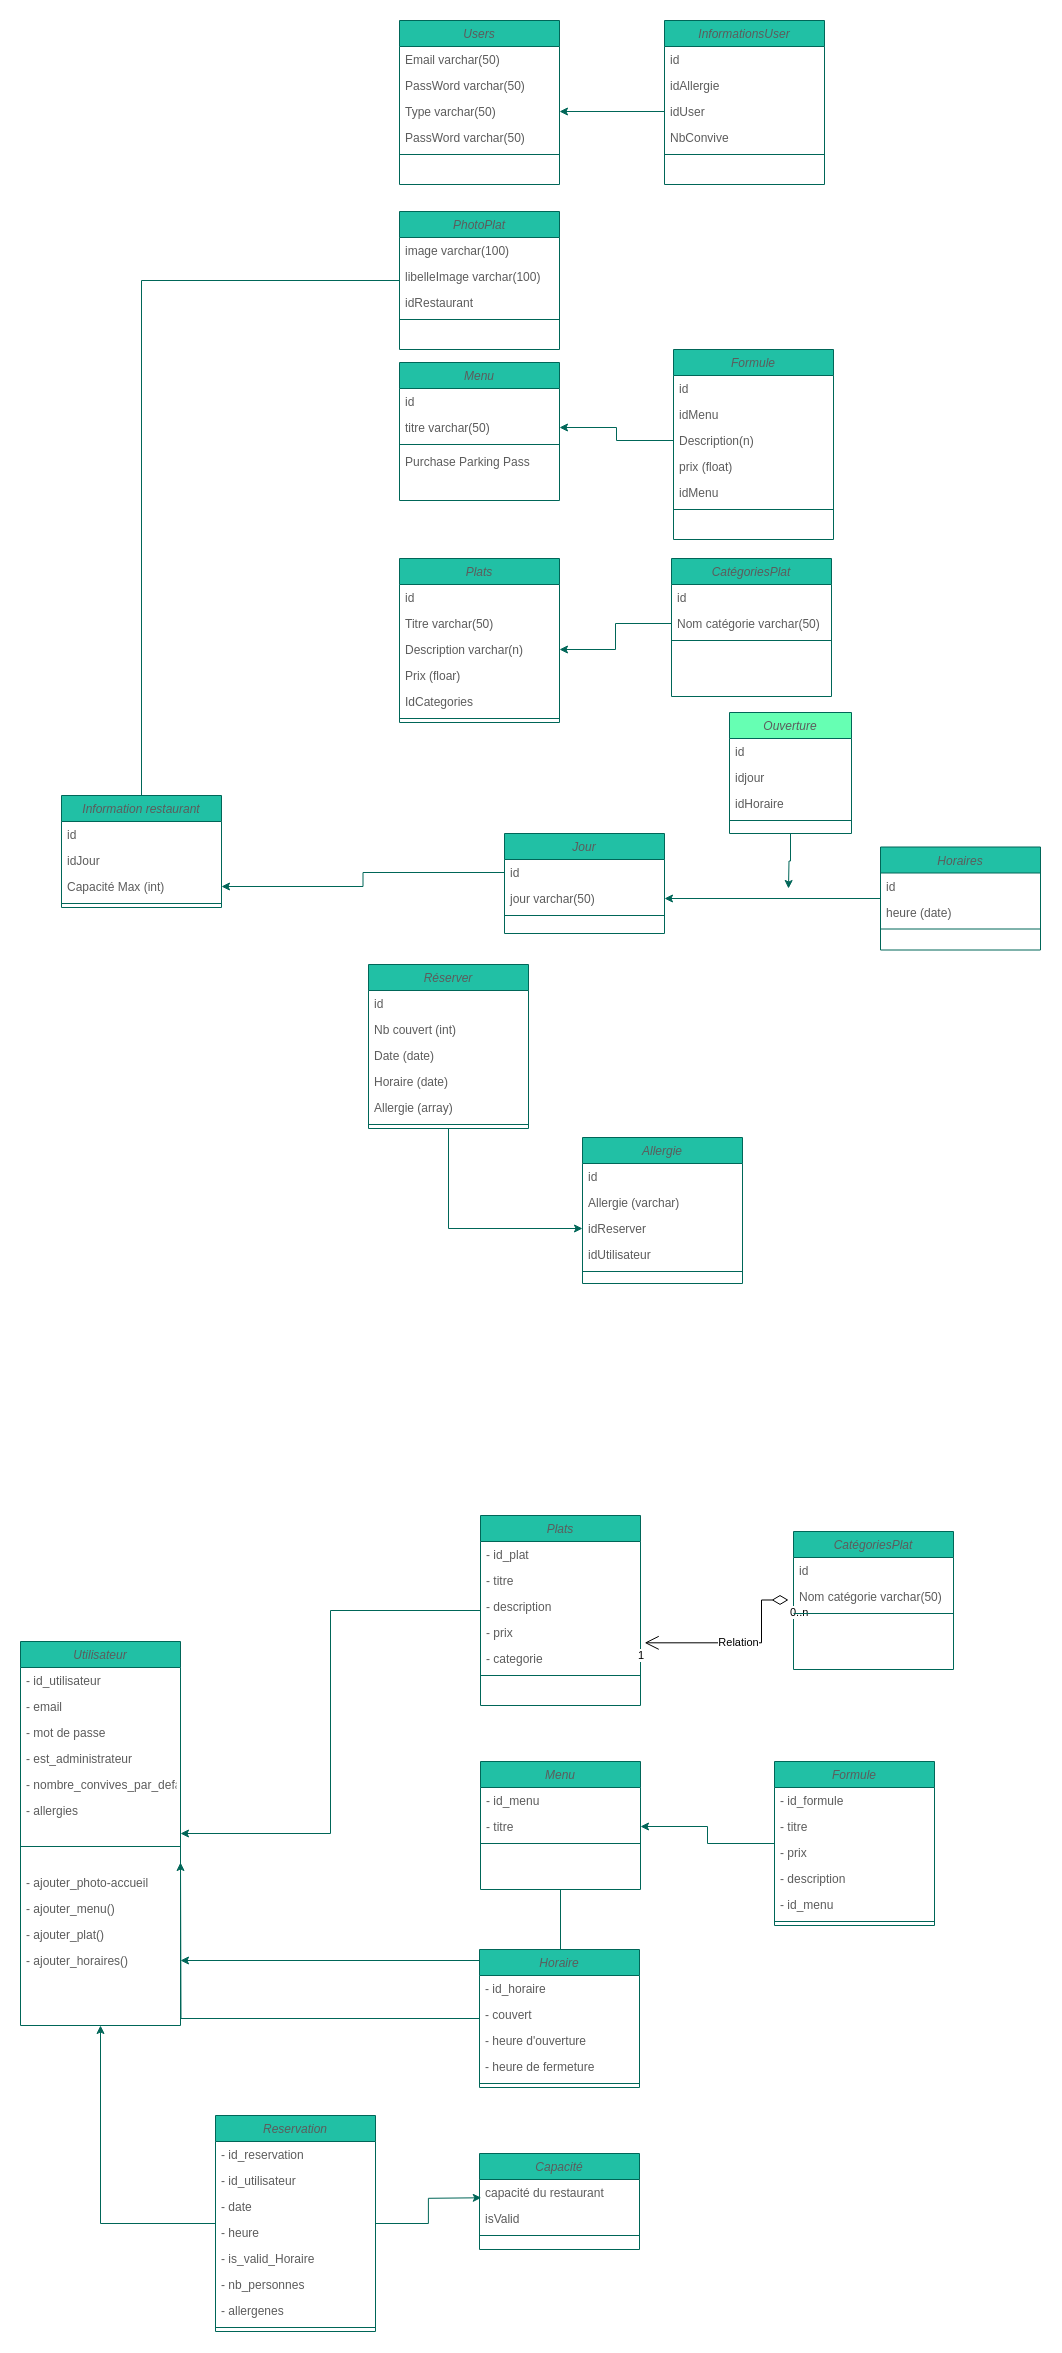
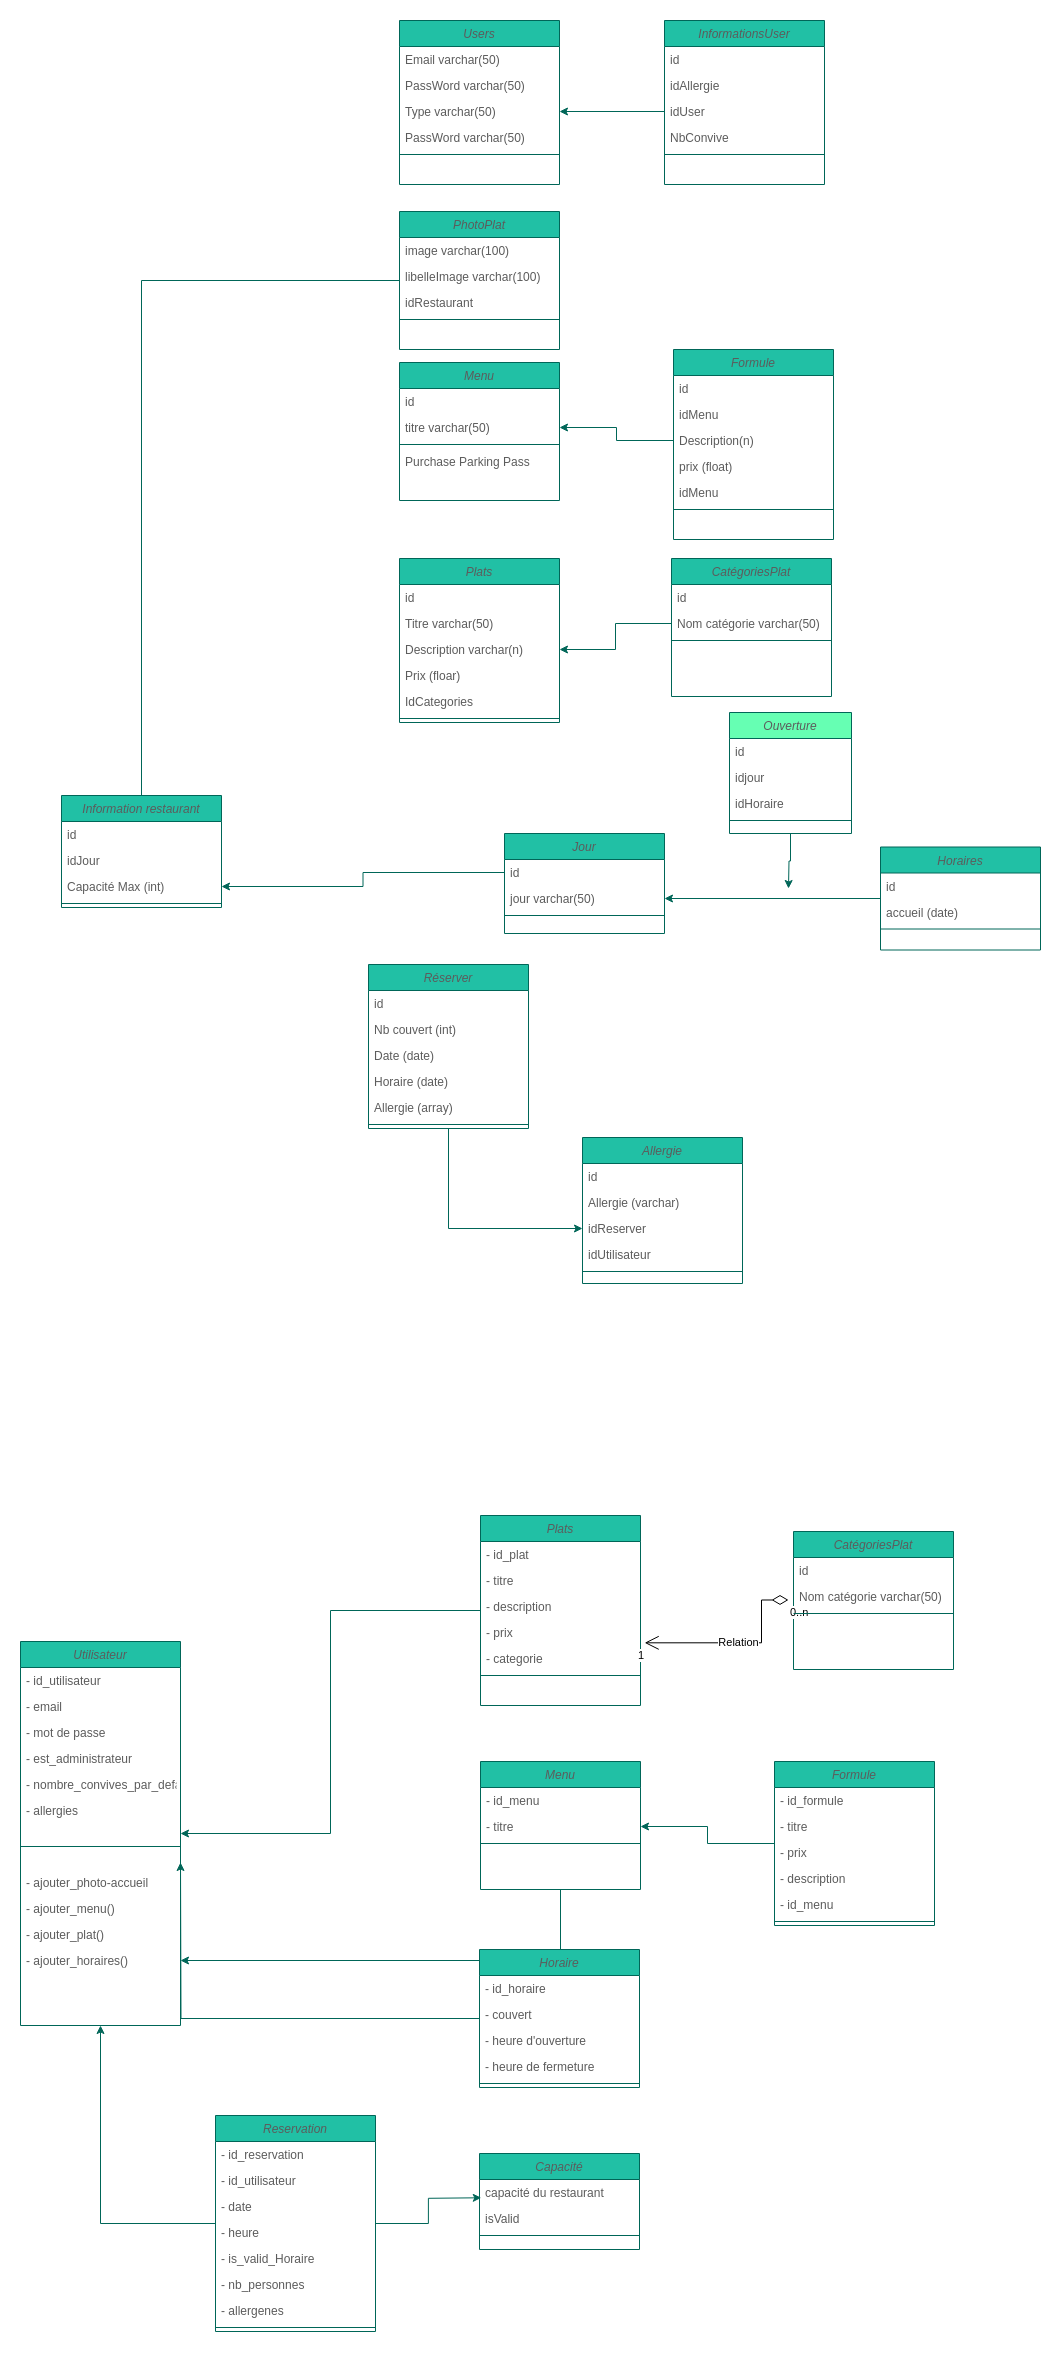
(925, 913) -> (928, 913)
